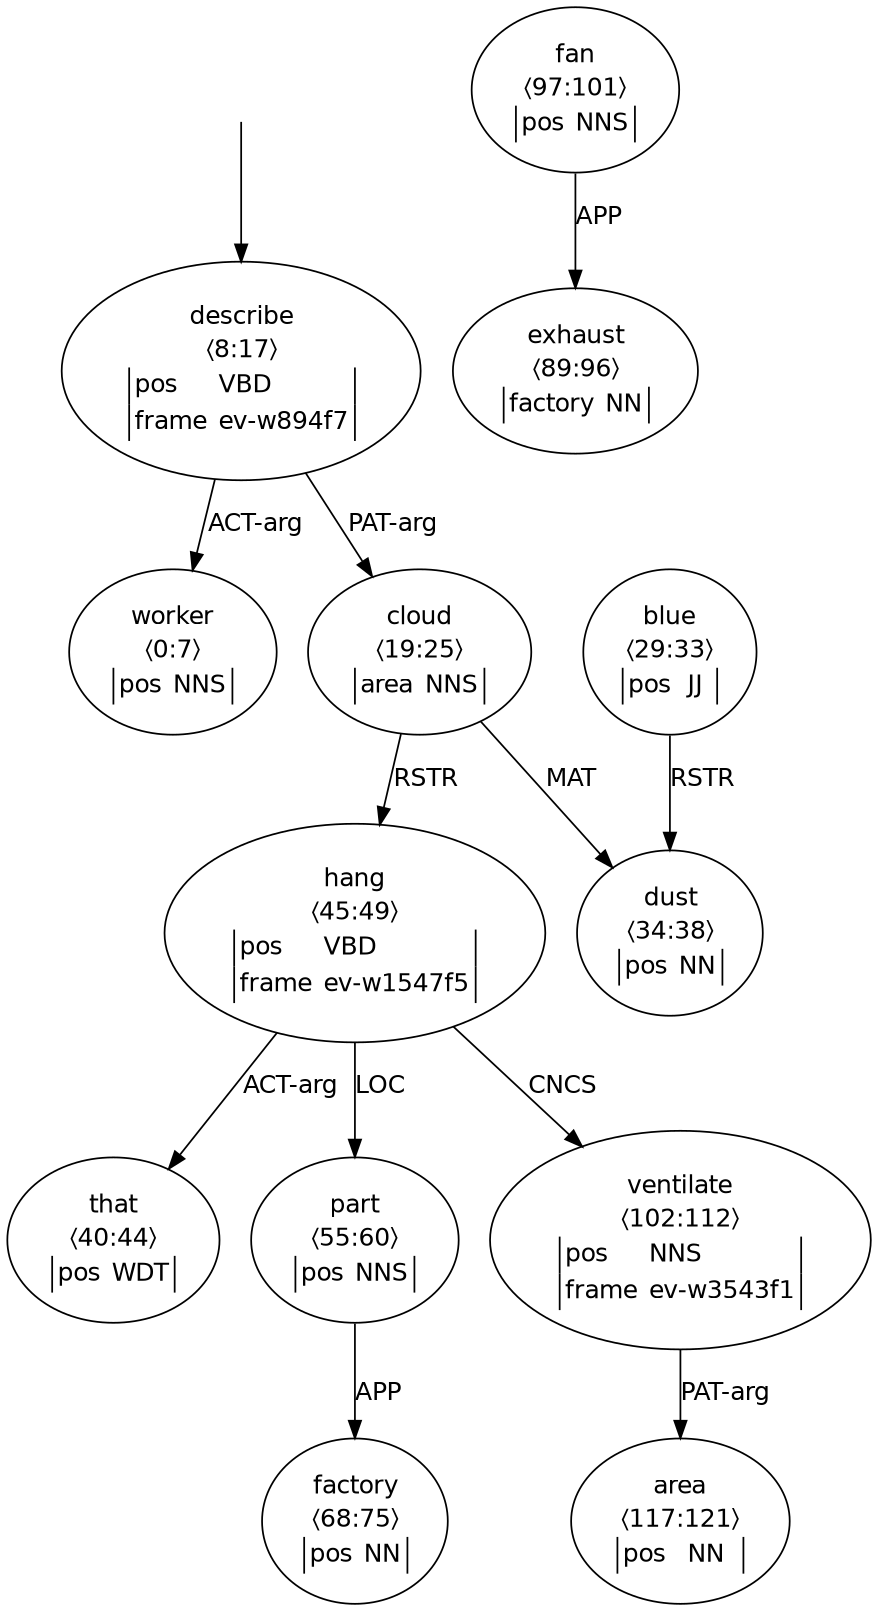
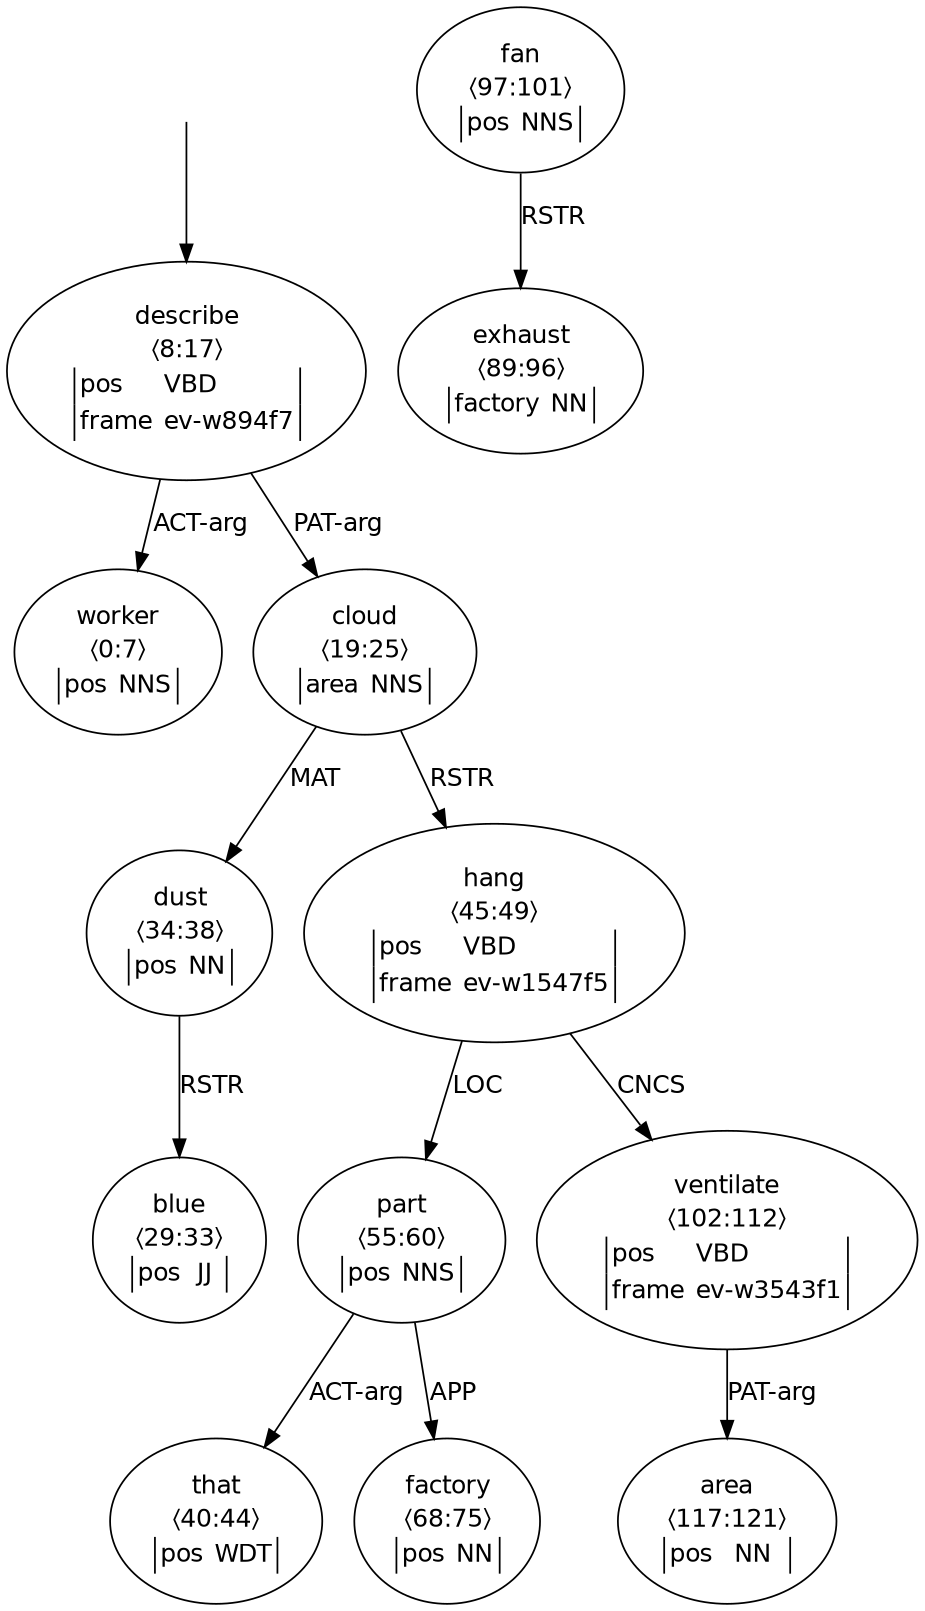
(599, 217) -> (553, 217)
(670, 784) -> (179, 1078)
(229, 1094) -> (314, 1373)
(676, 1254) -> (723, 1254)
